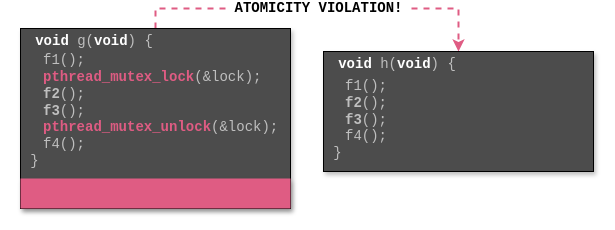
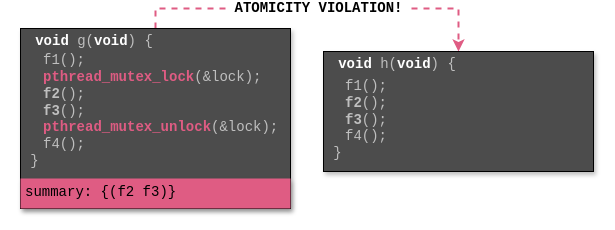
none -> (152, 193)
